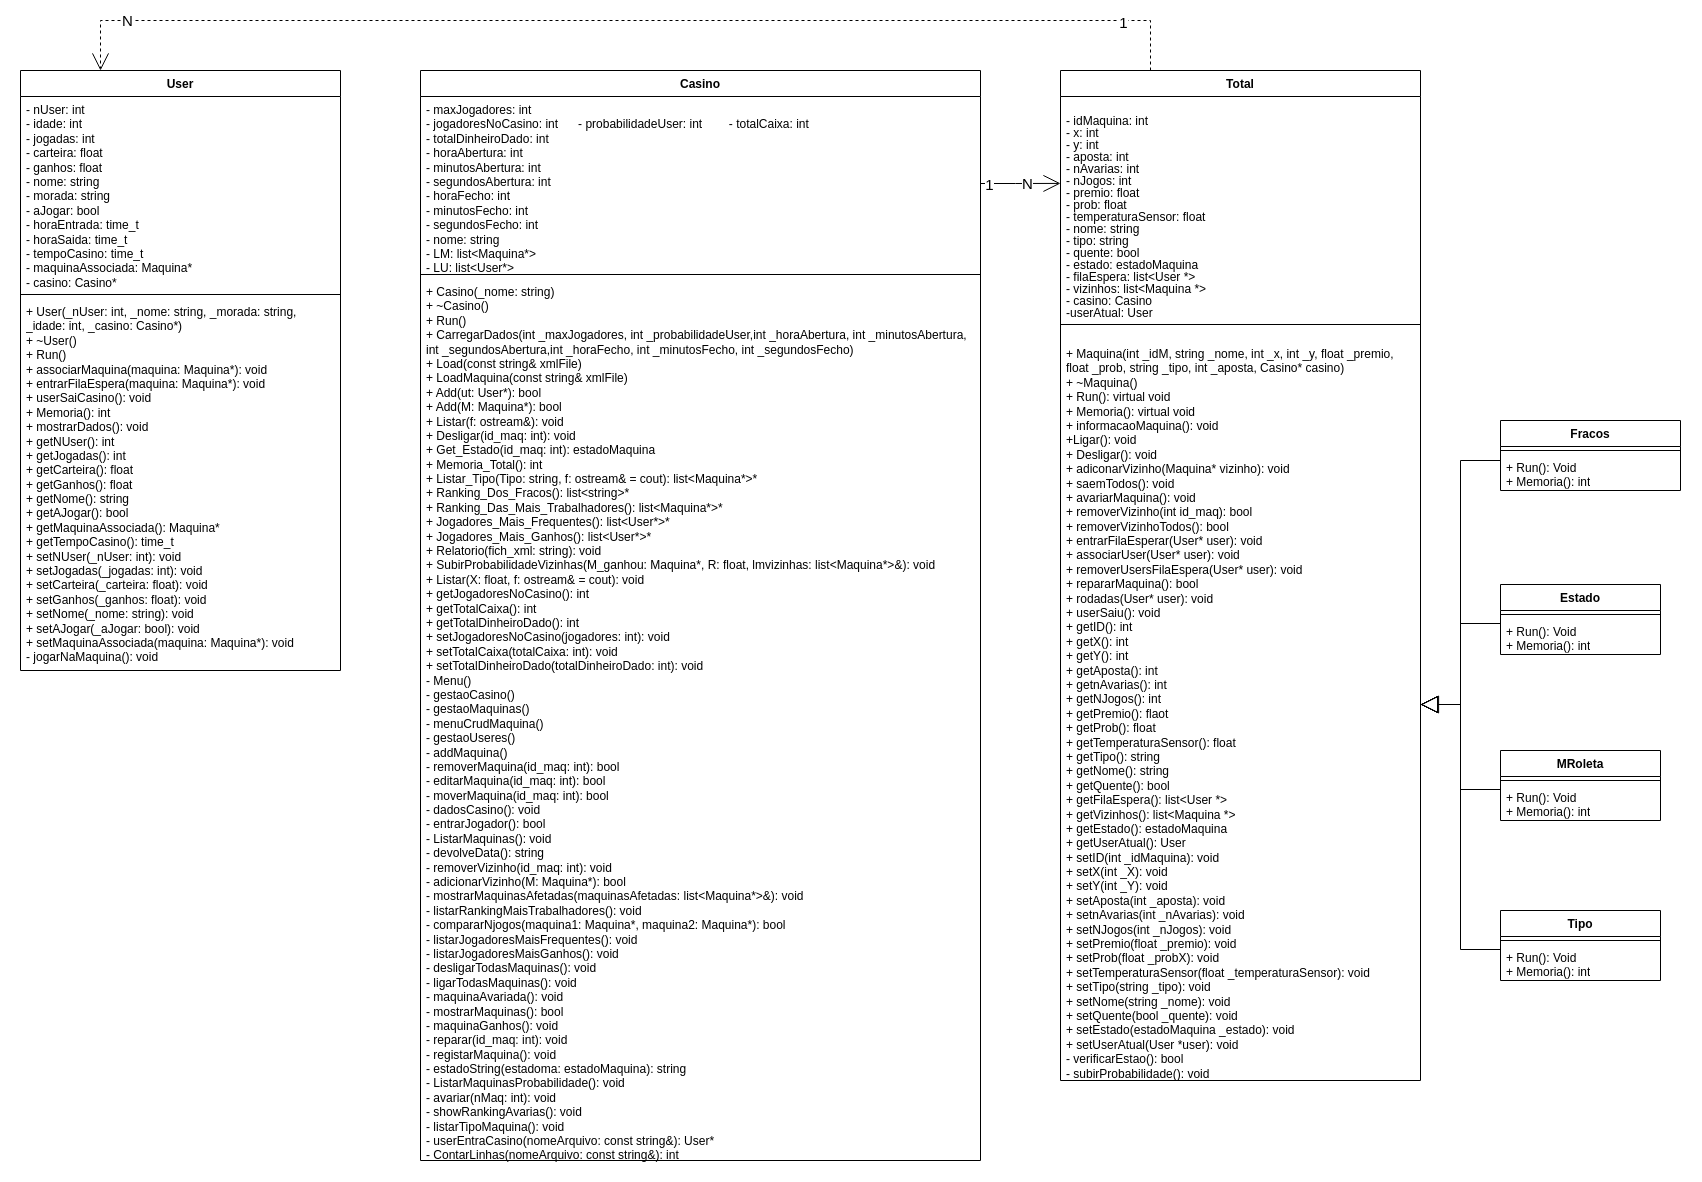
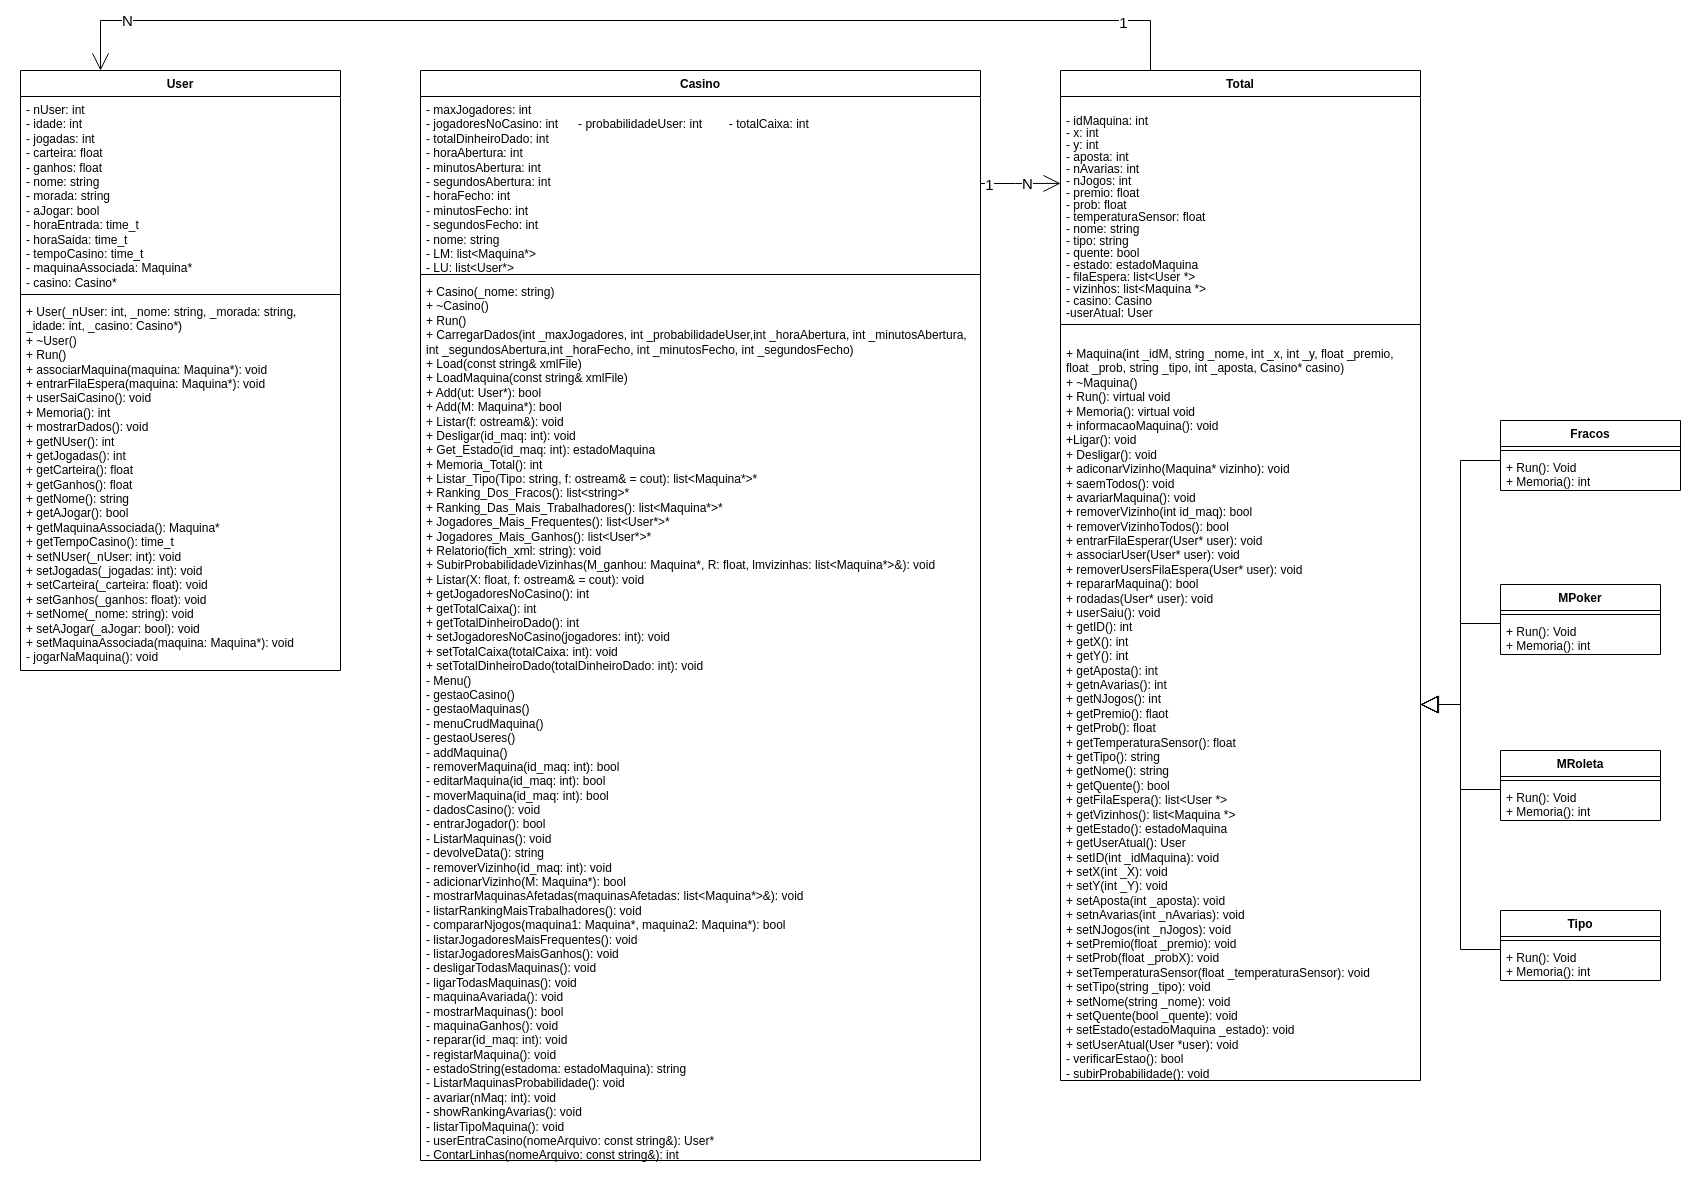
(666, 21) -> (666, 21)
(1581, 599) -> (1581, 599)
